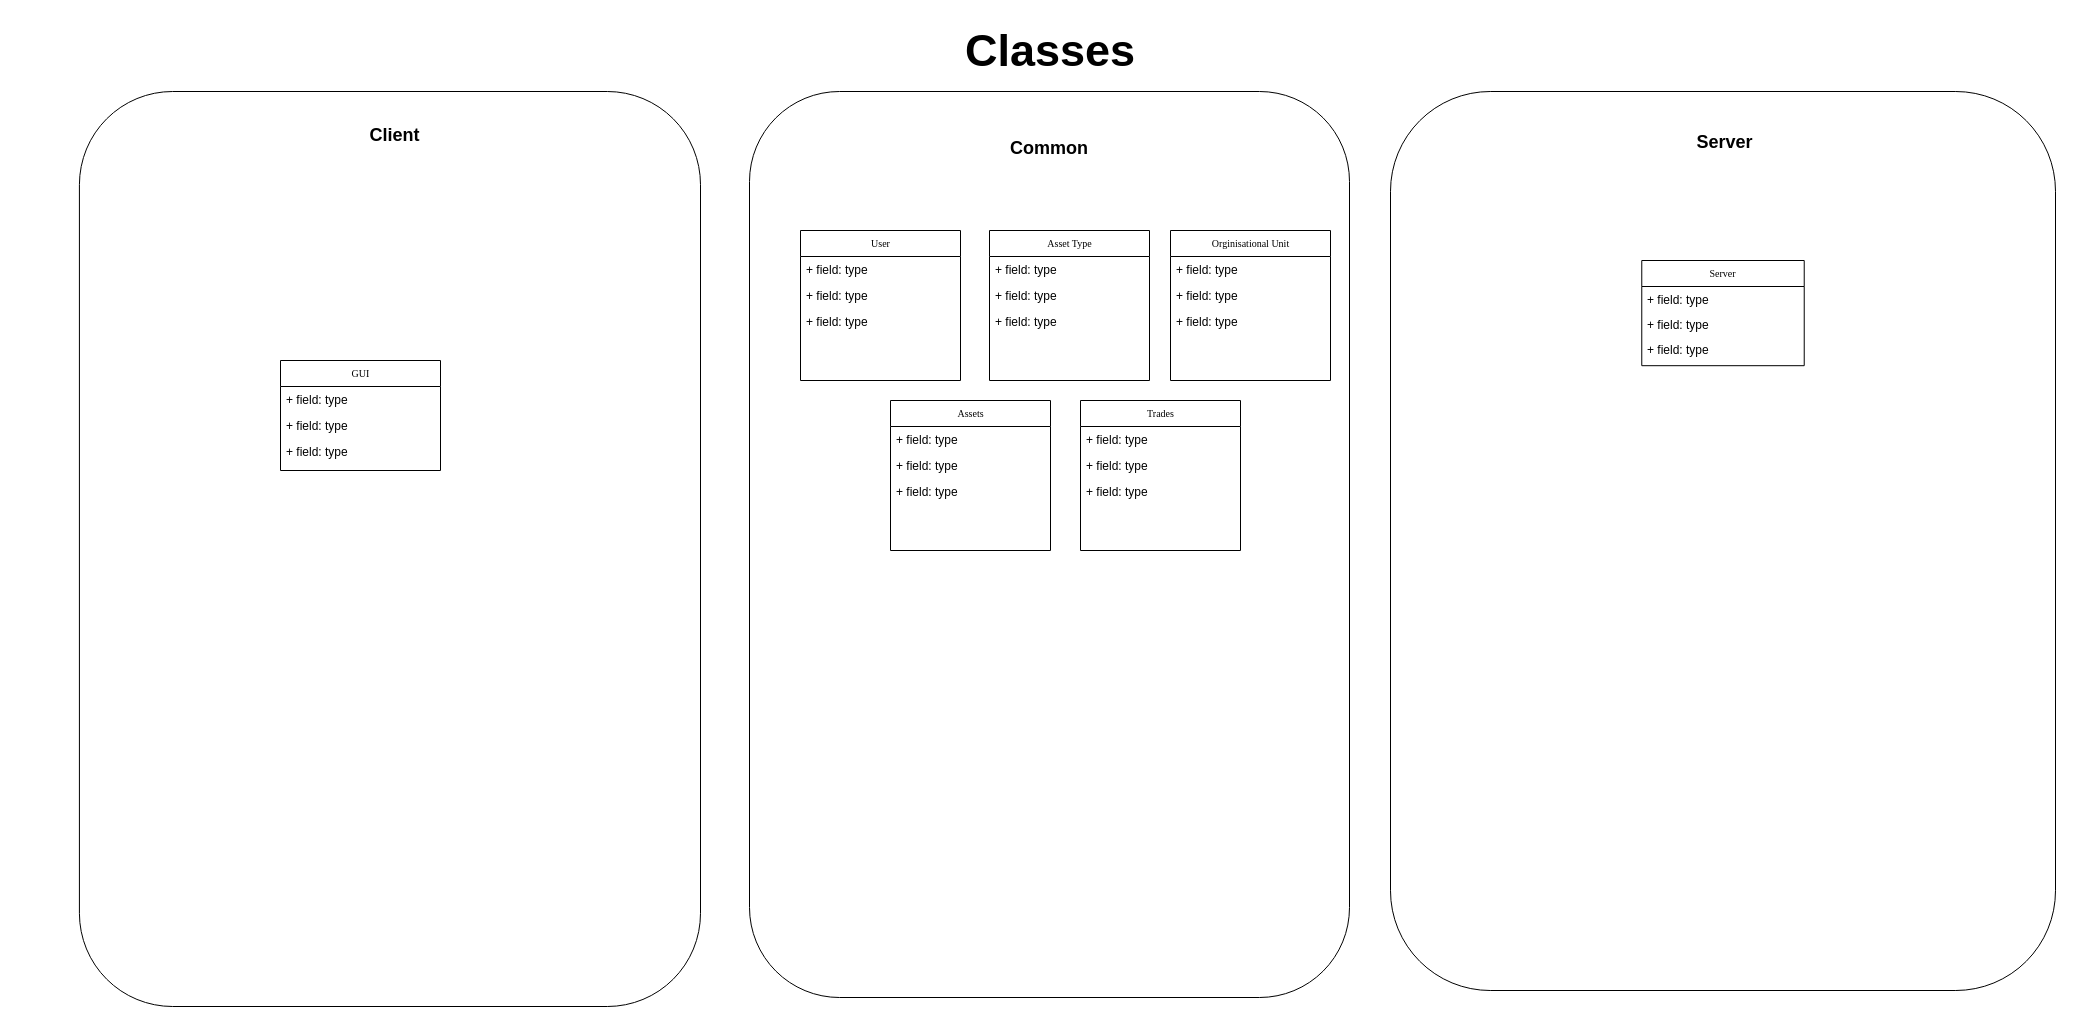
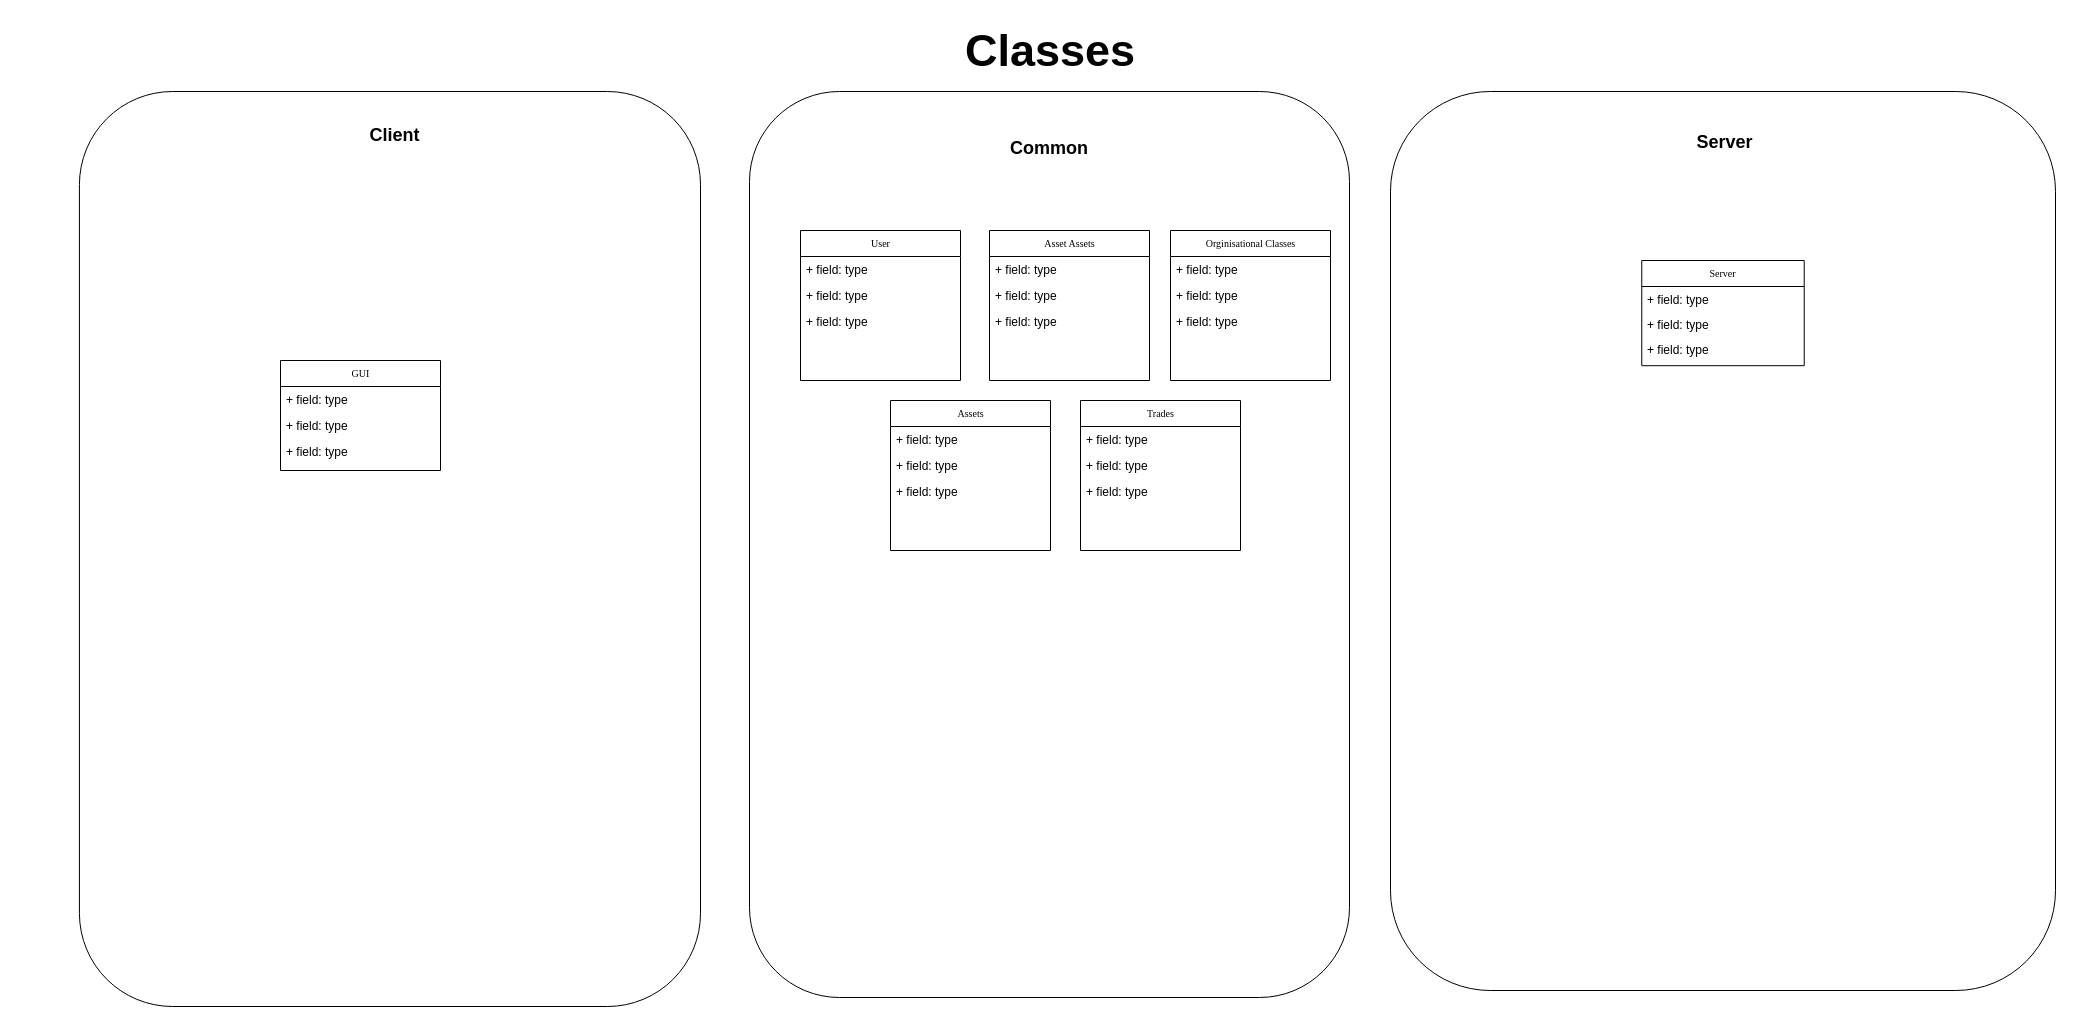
(1070, 244) -> (1070, 244)
(1251, 244) -> (1251, 244)
